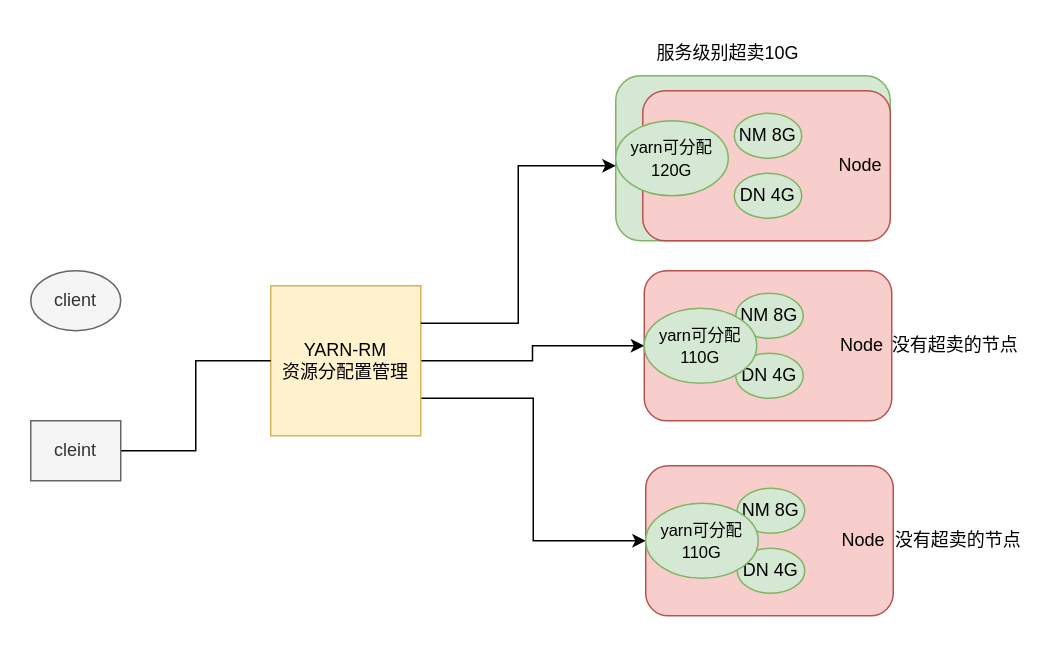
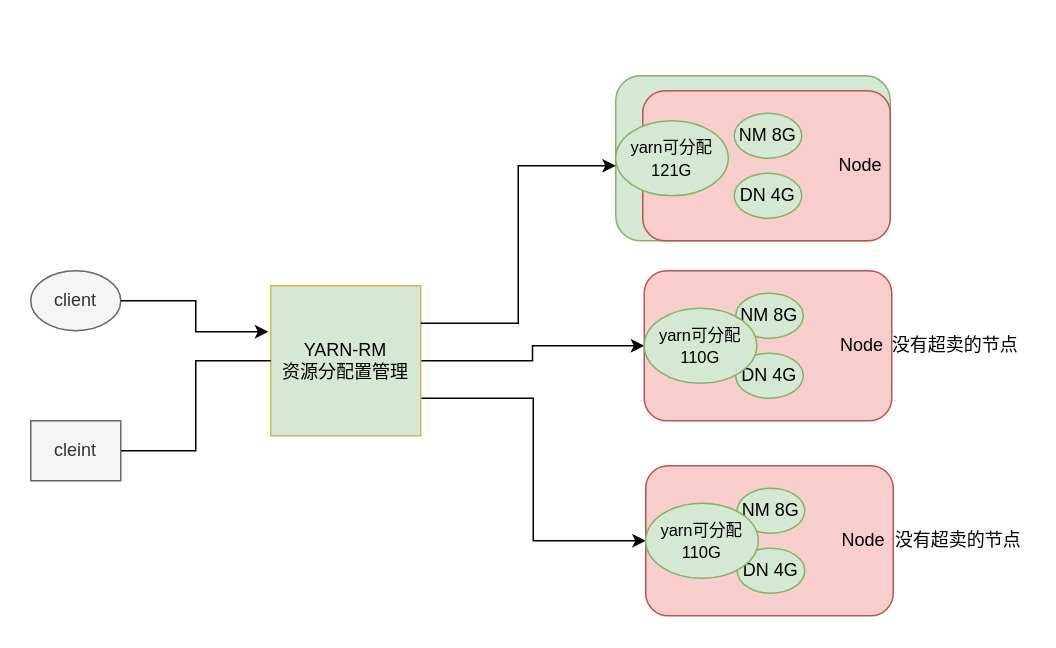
(728, 53) -> none
(672, 158) -> (672, 158)
none -> (196, 310)
(346, 361) -> (346, 361)
